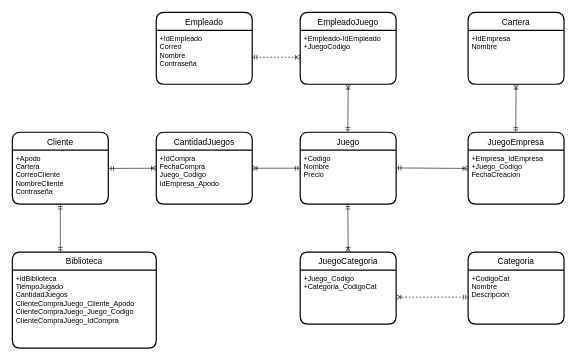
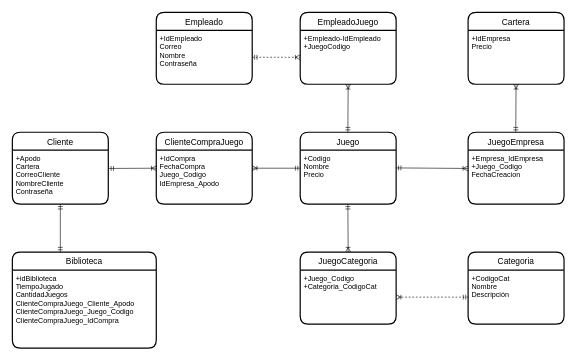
(492, 38) -> (492, 38)
(204, 142) -> (204, 142)
